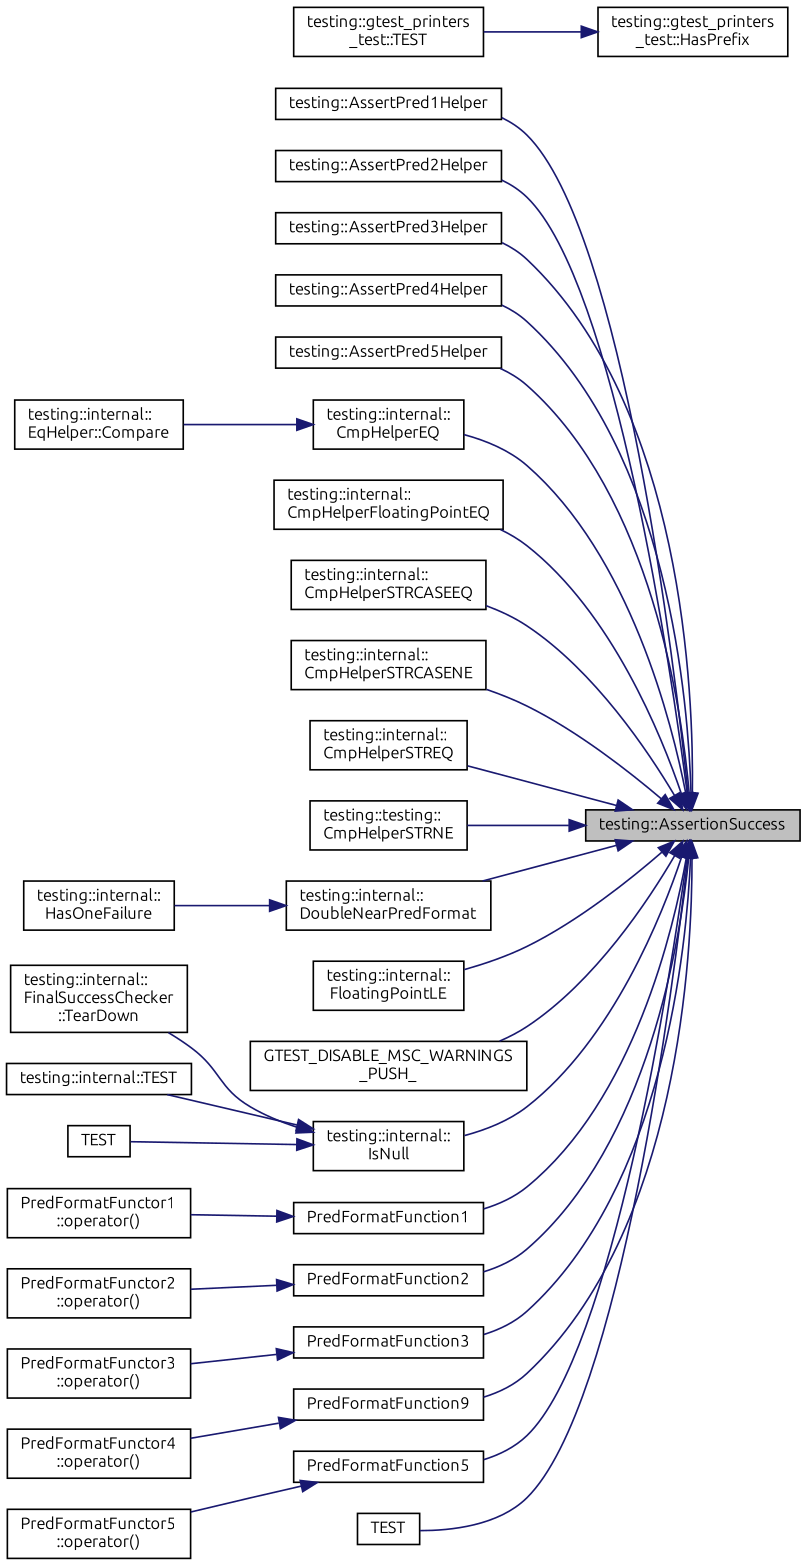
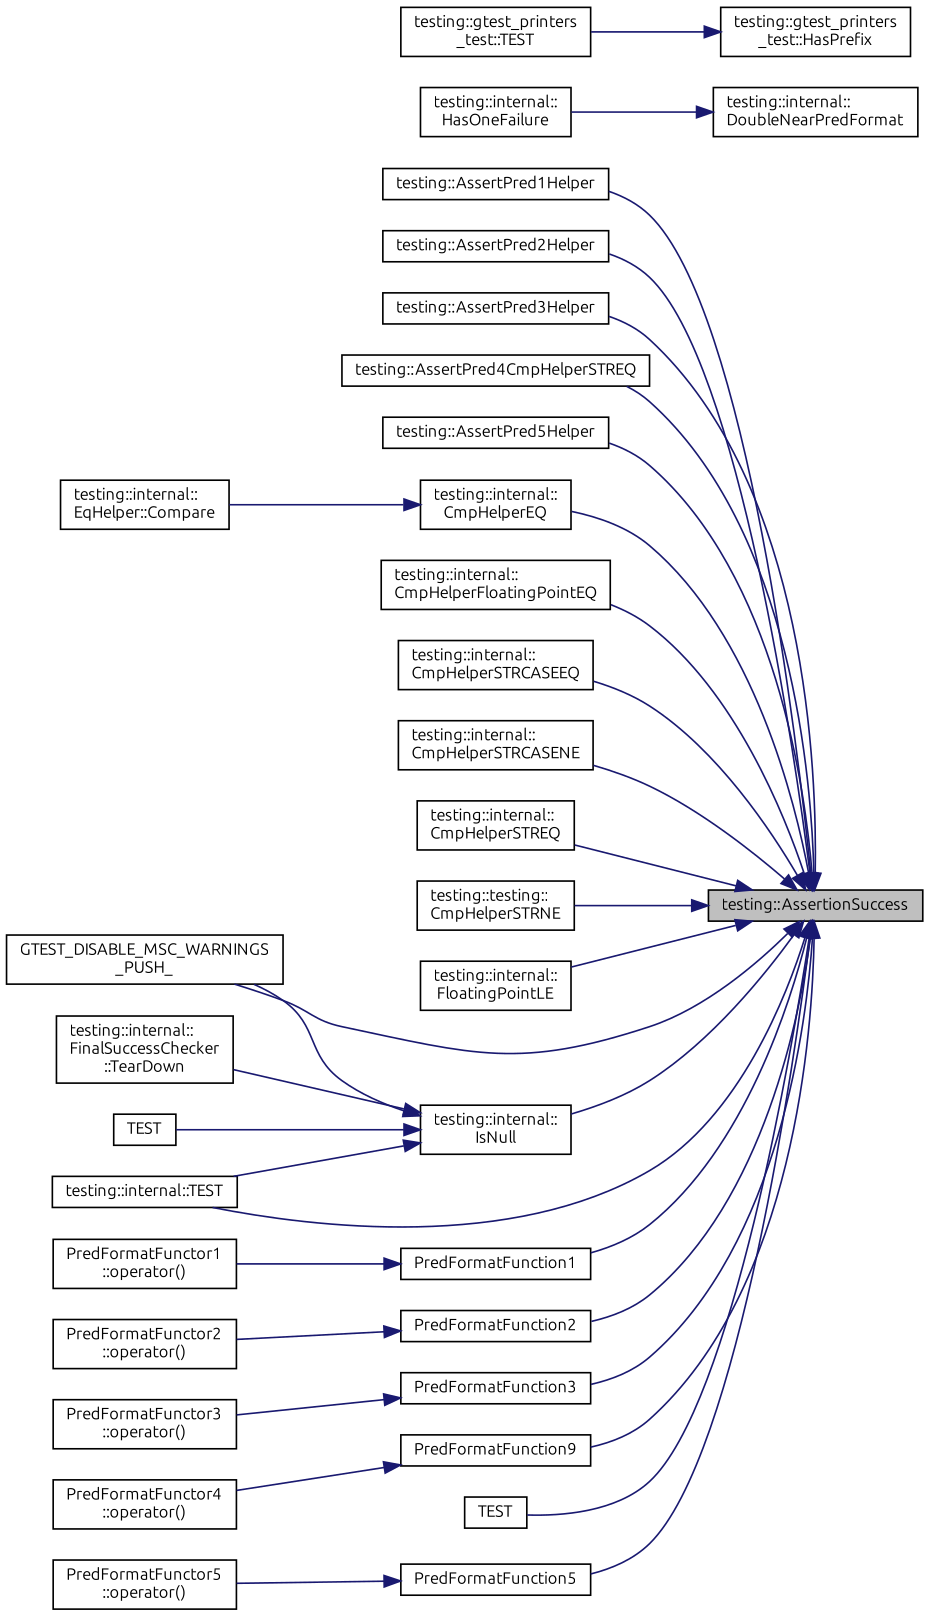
(389, 290) -> (496, 371)
(549, 863) -> (576, 1202)
none -> (321, 1057)
